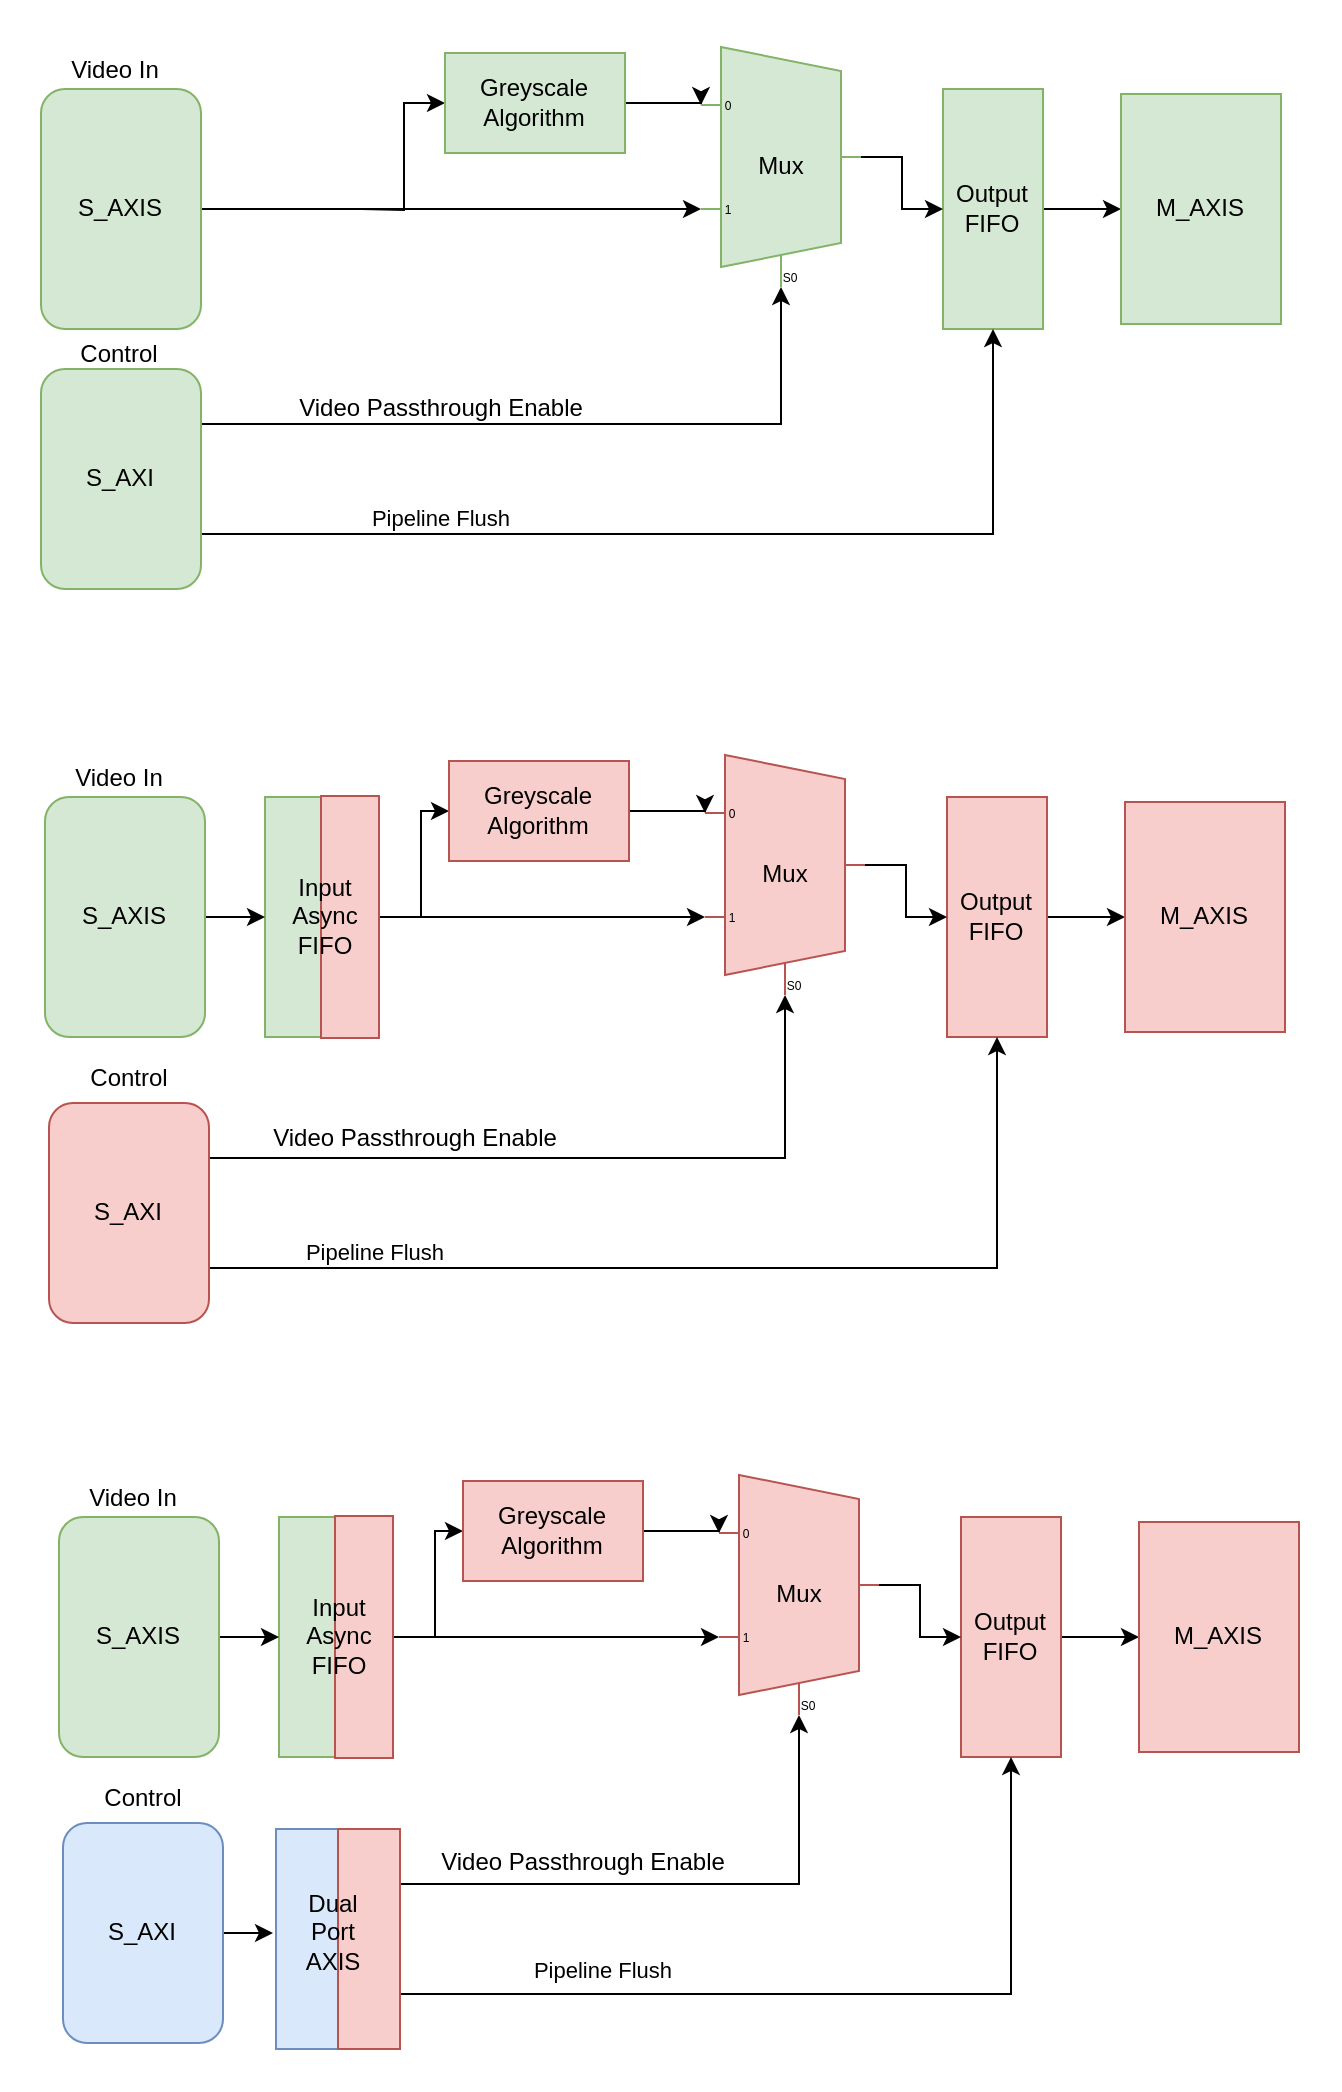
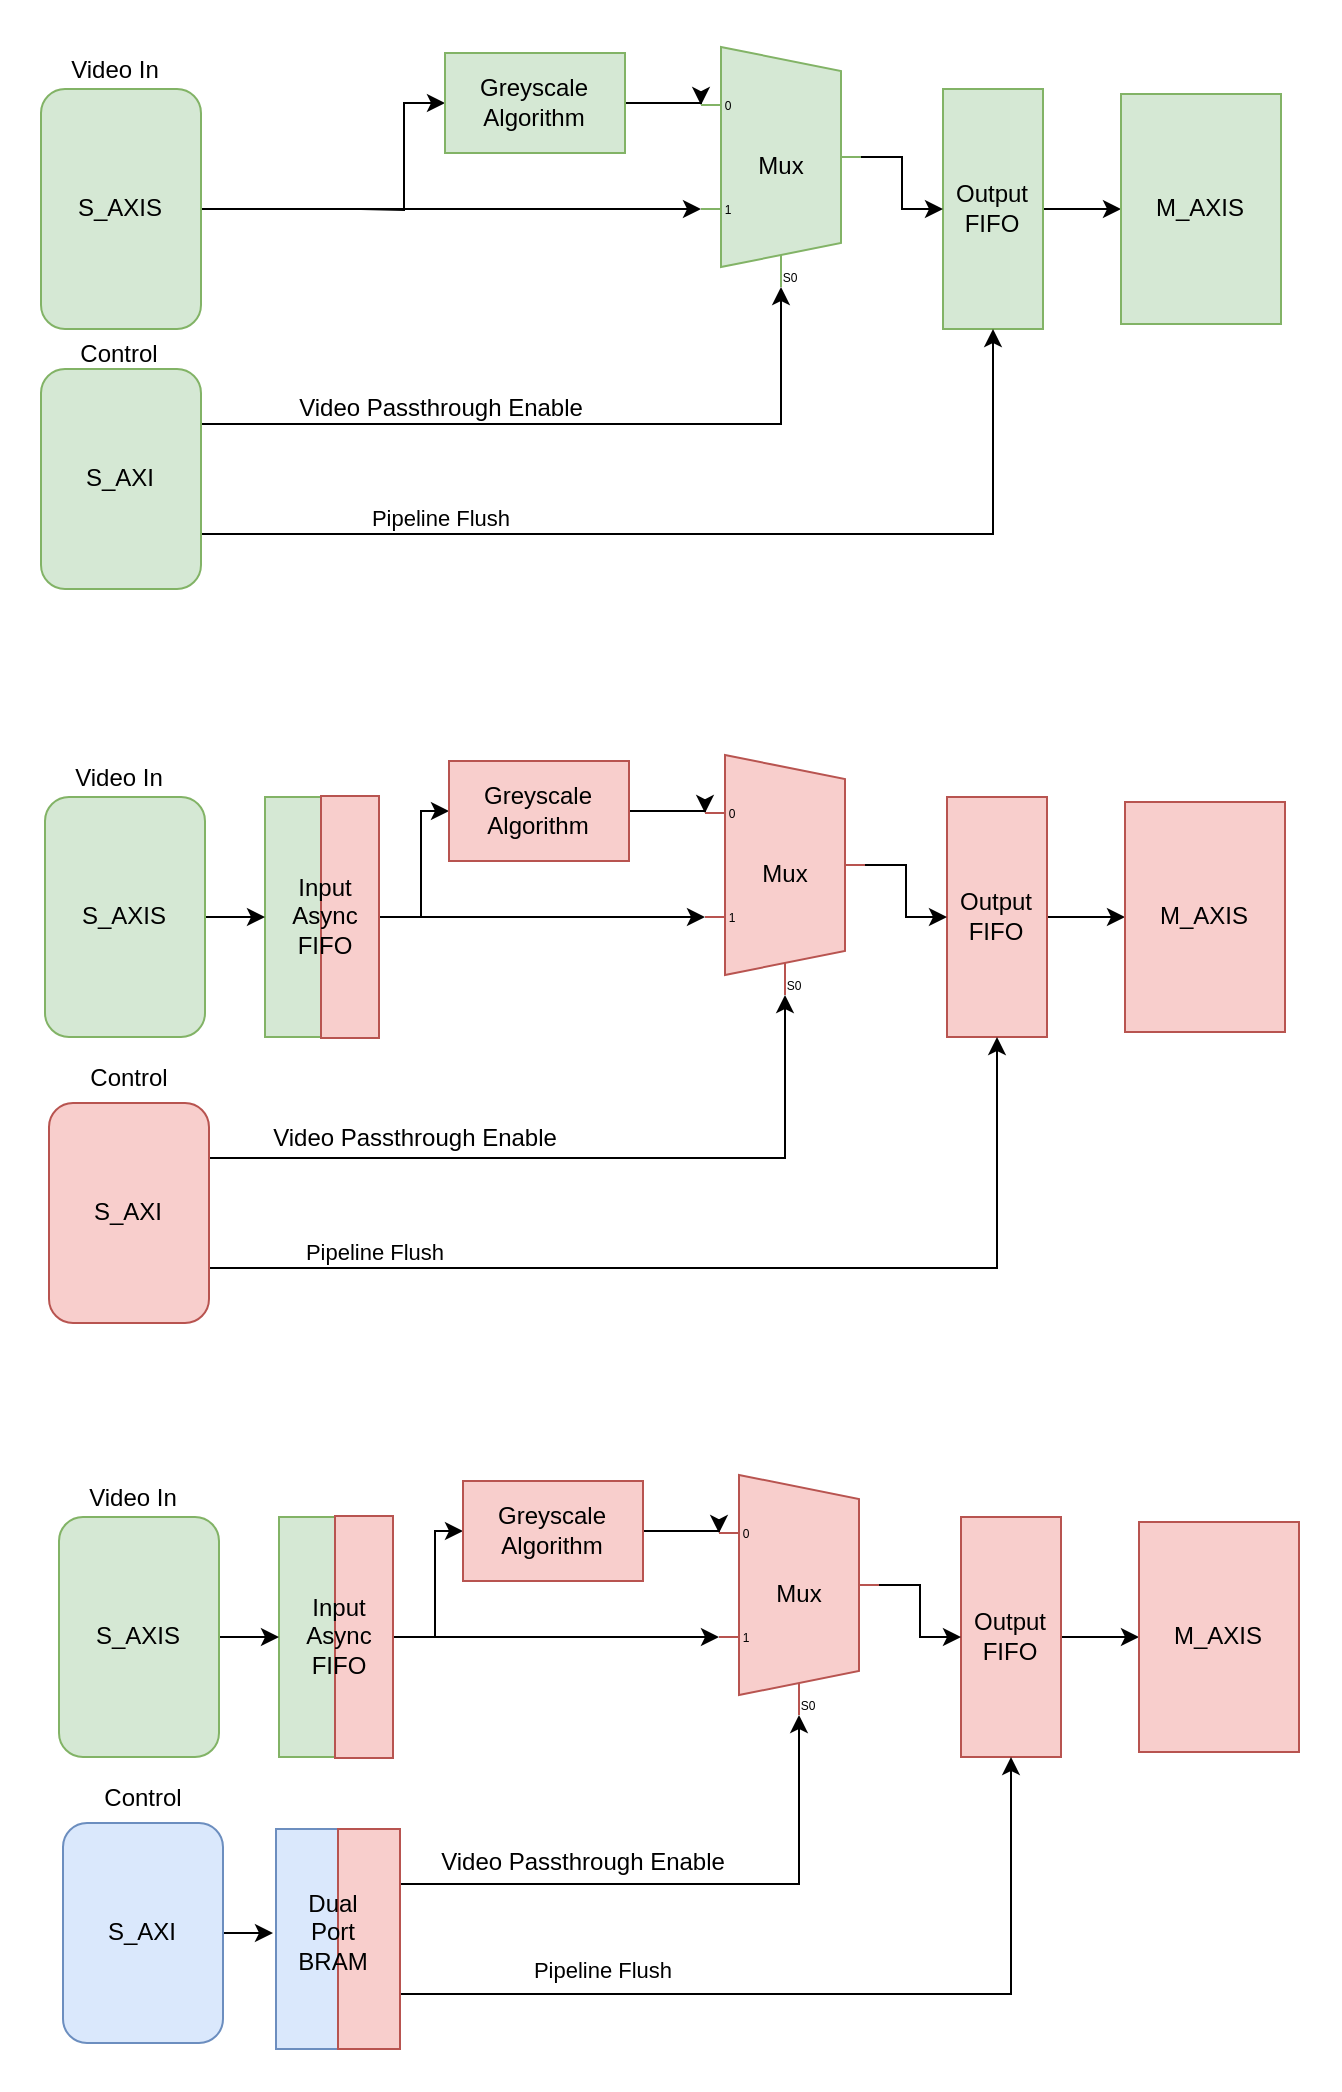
(334, 1933) -> (334, 1933)
